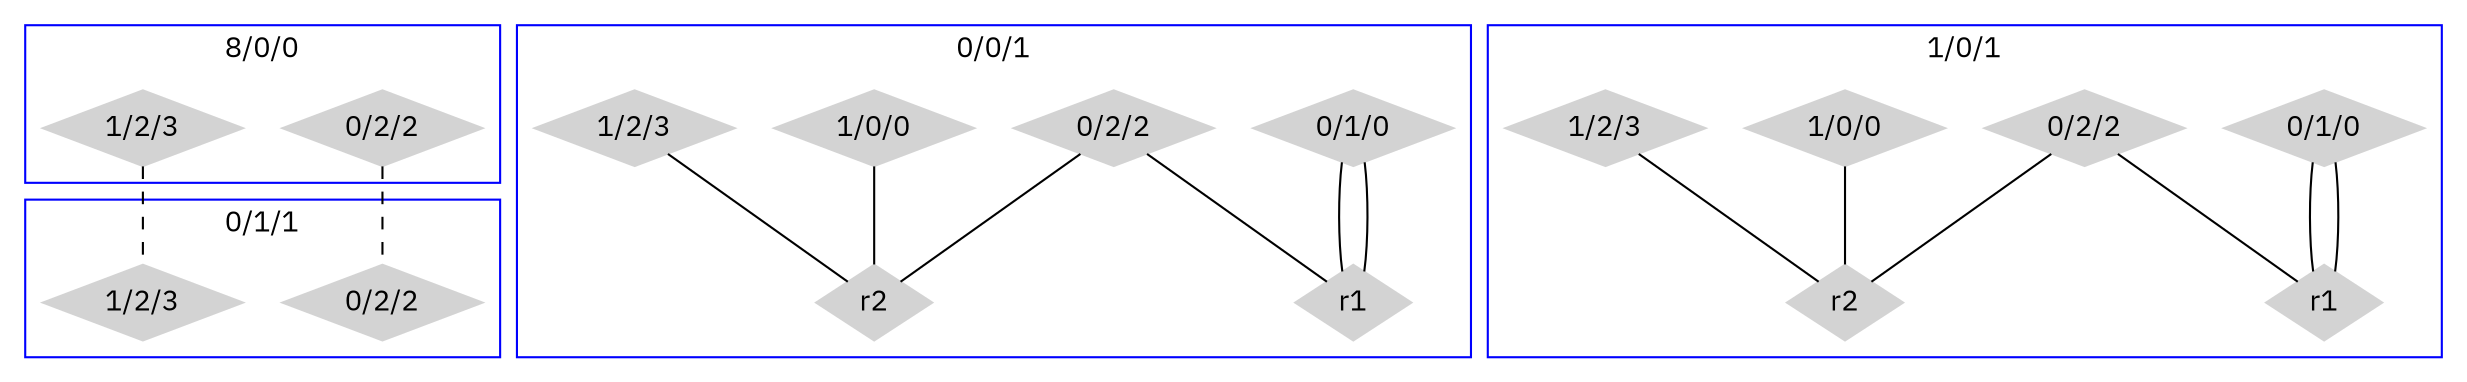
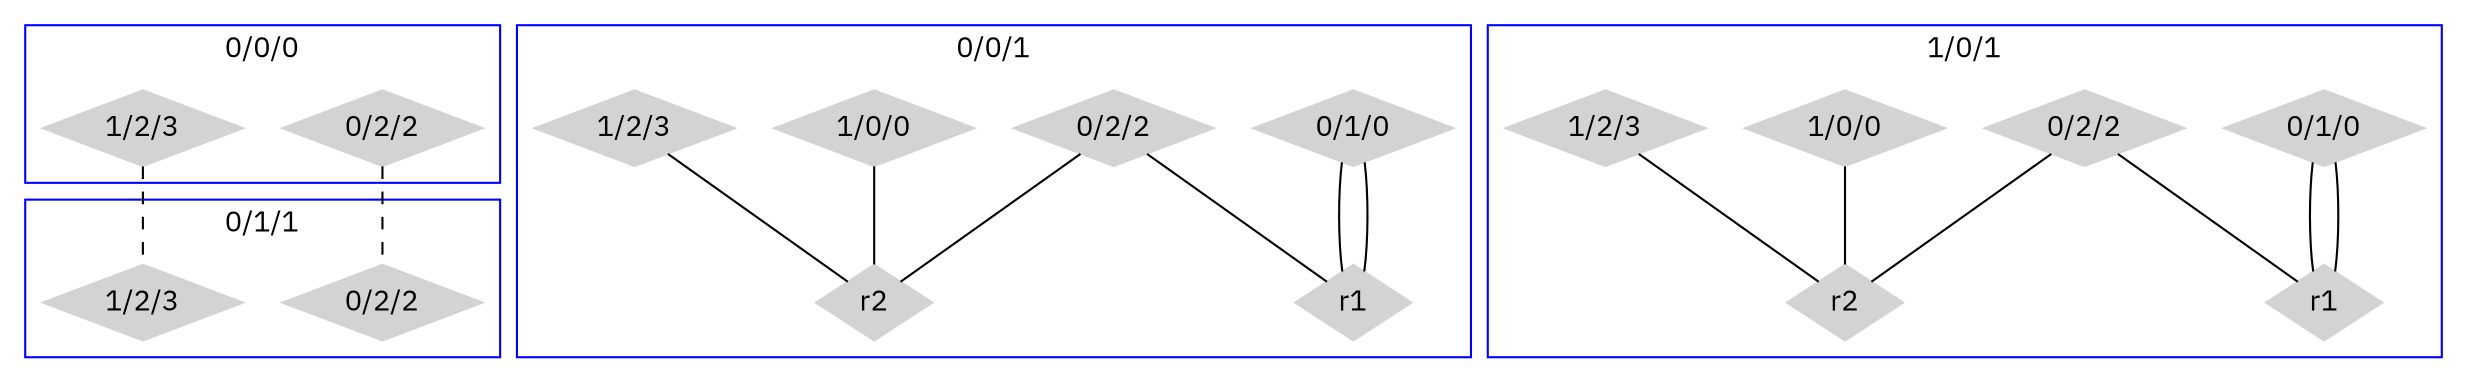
(263, 49) -> (263, 49)
